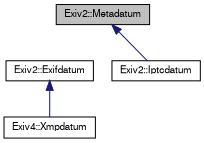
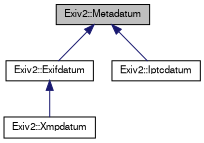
none -> (73, 46)
(50, 128) -> (50, 128)
